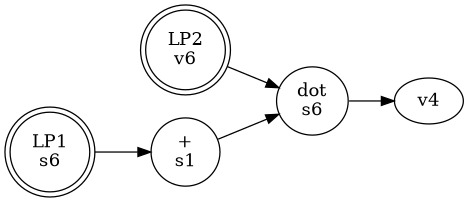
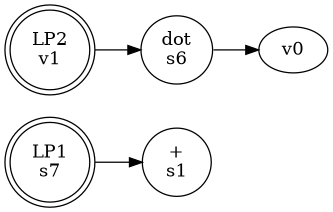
(186, 50) -> (50, 50)
(429, 101) -> (293, 50)
(243, 129) -> none
(50, 152) -> (50, 162)
